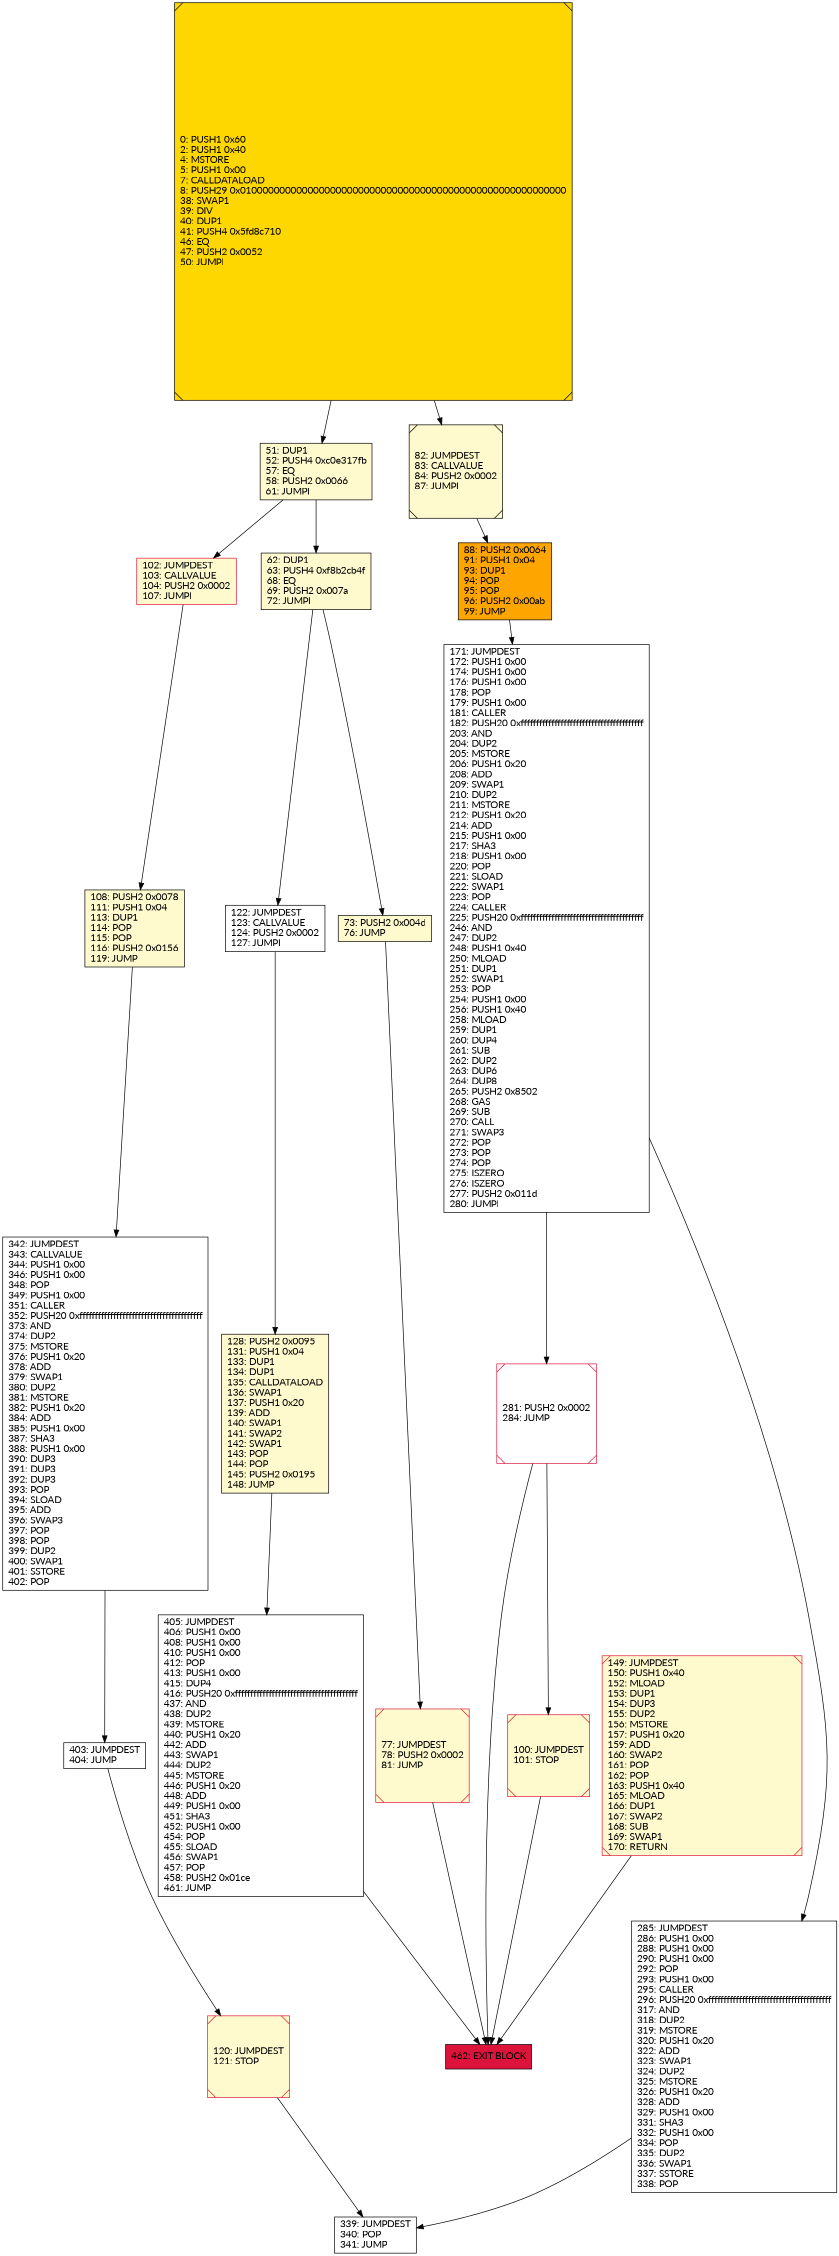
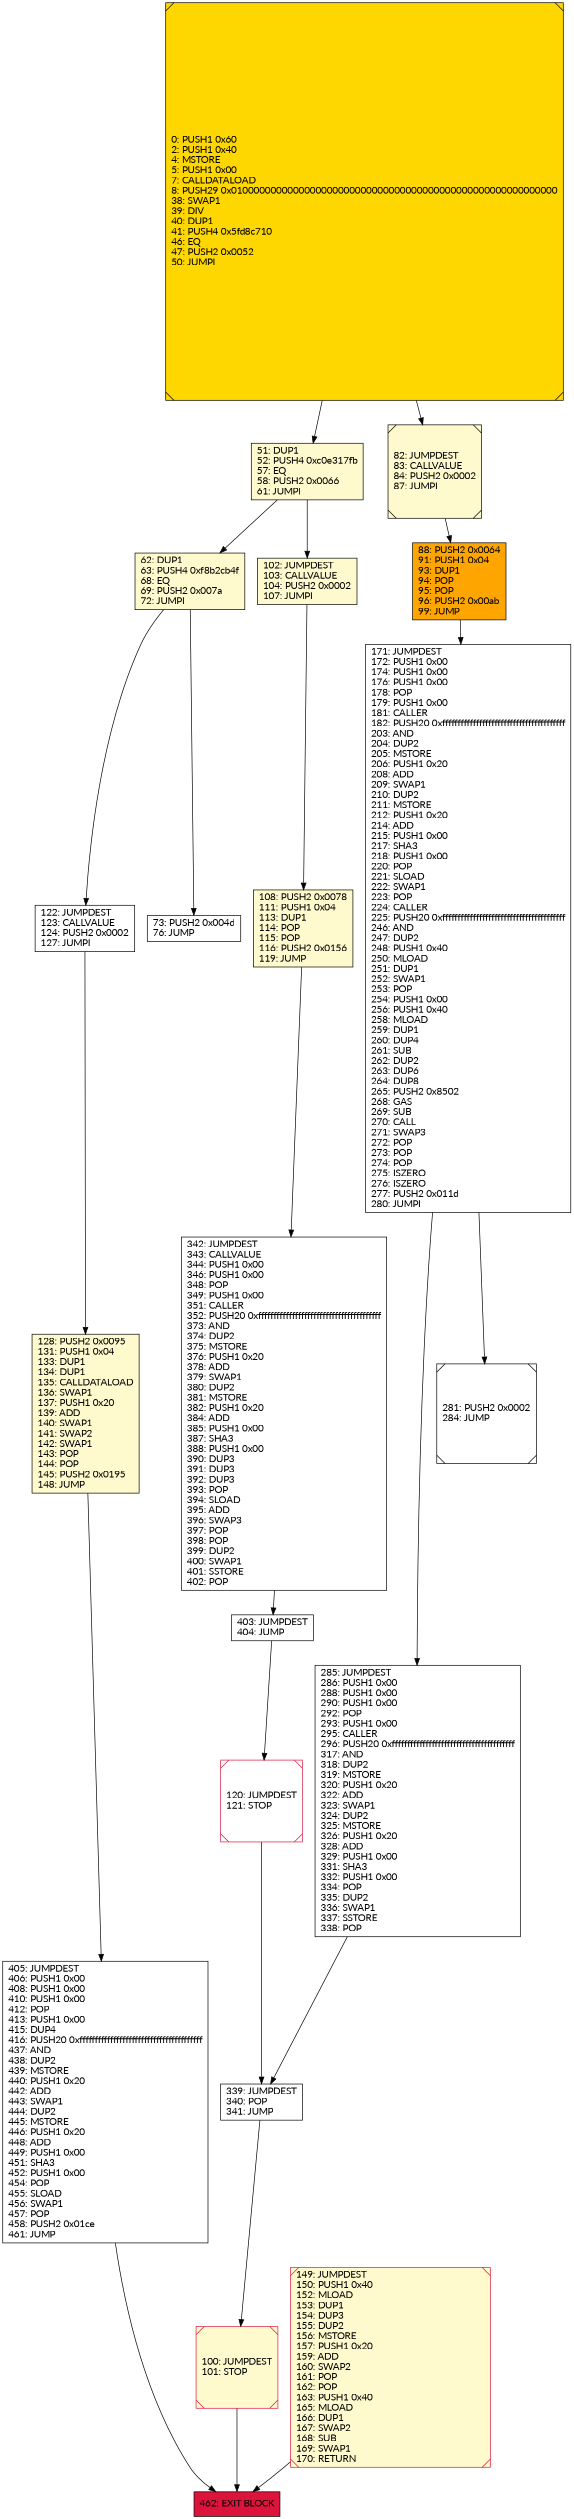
(187, 581) -> (307, 581)
(385, 928) -> (194, 928)
(547, 1414) -> (487, 1414)
(548, 1586) -> (251, 2220)
(490, 1749) -> none
(422, 1756) -> none
(249, 2057) -> (262, 1801)
